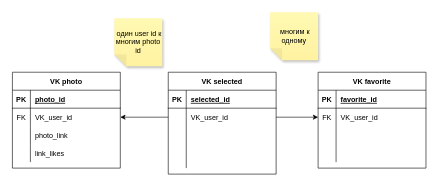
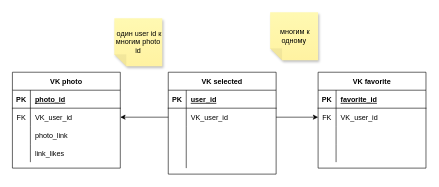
(211, 100) -> (204, 100)
